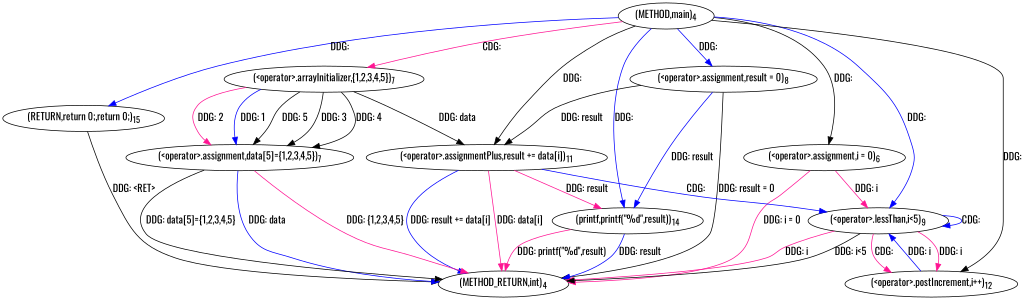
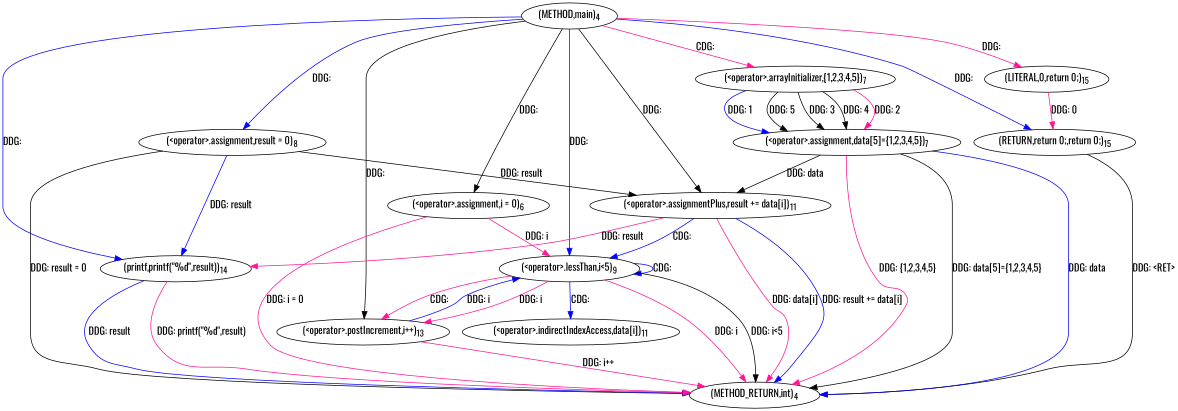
none -> (1047, 79)
(406, 115) -> (782, 172)
(988, 283) -> (420, 331)
none -> (571, 332)
none -> (559, 364)
